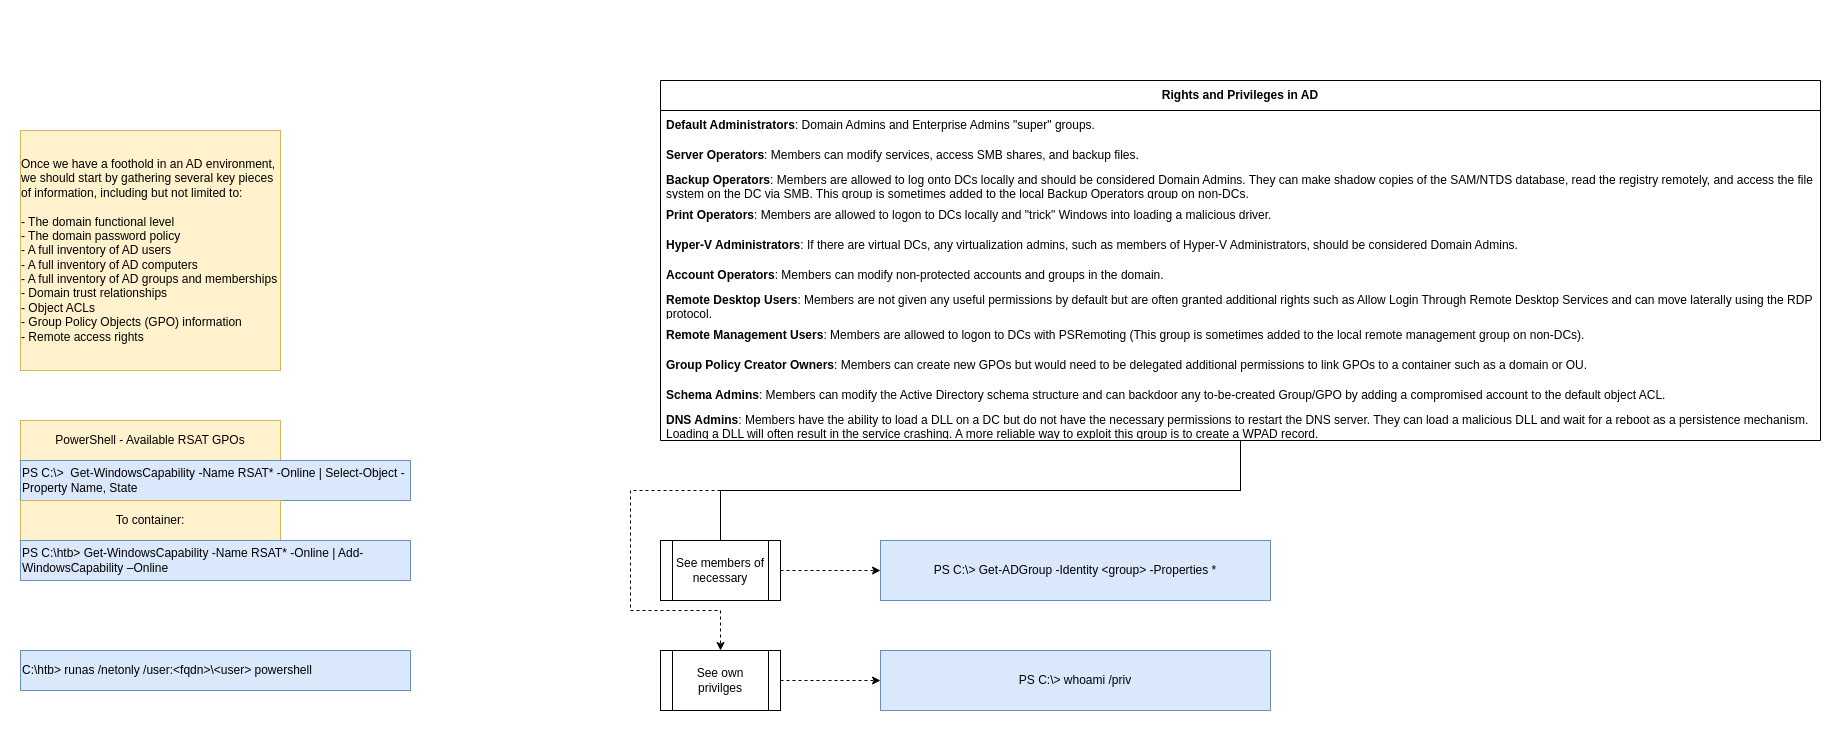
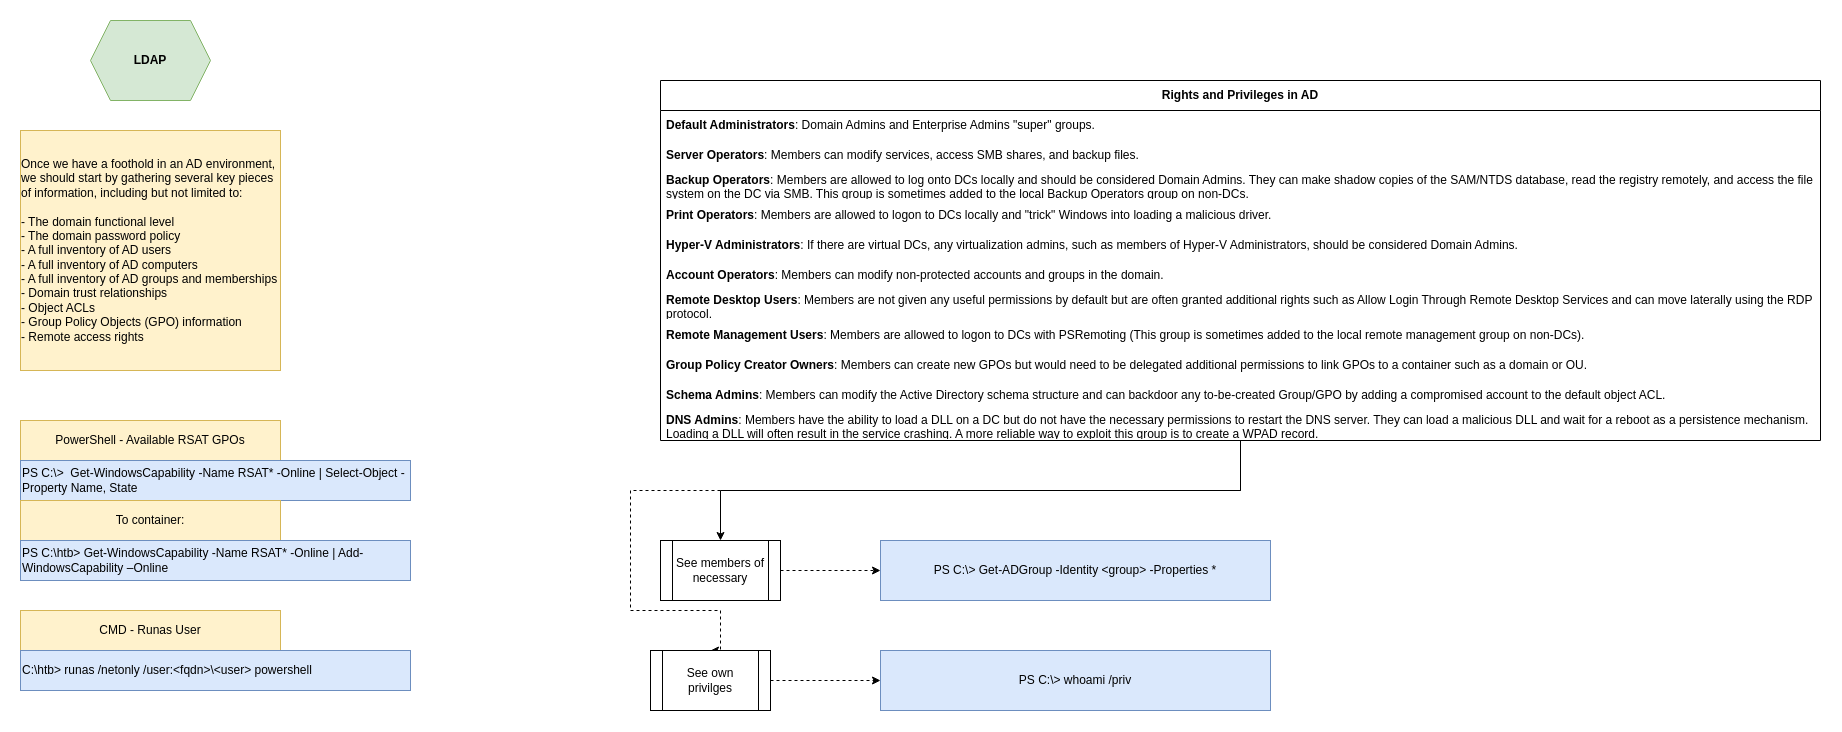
none -> (151, 61)
(721, 535) -> (721, 532)
none -> (151, 631)
(721, 681) -> (711, 681)
